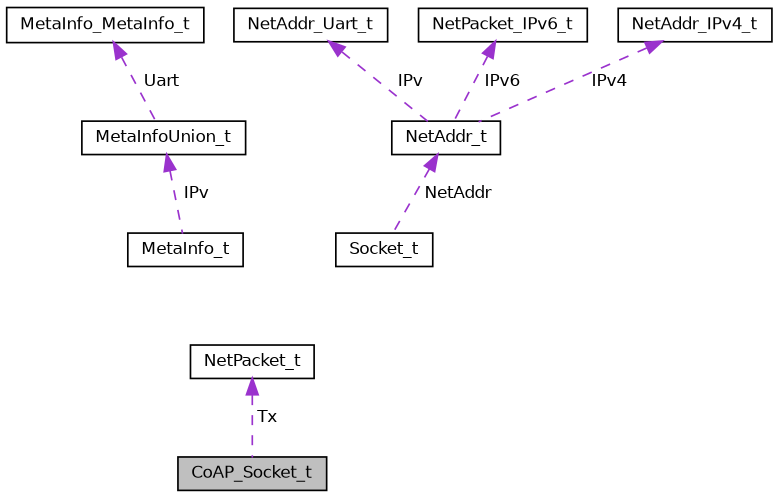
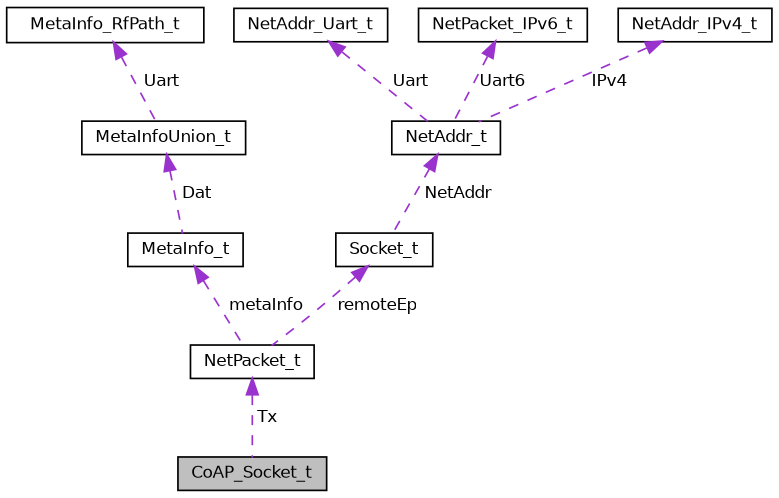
(105, 25) -> (105, 25)
(409, 82) -> (409, 82)
(500, 82) -> (500, 82)
(195, 194) -> (195, 194)
none -> (314, 312)
none -> (223, 313)
